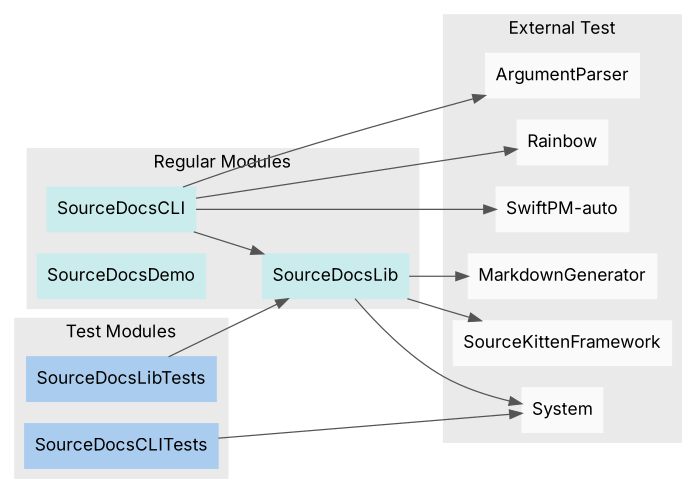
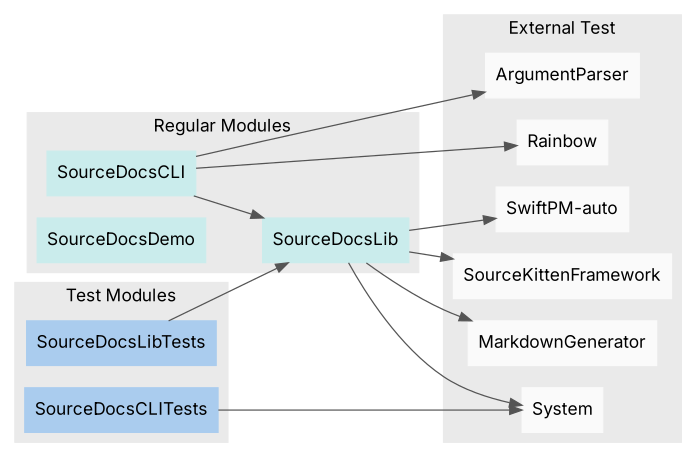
(340, 209) -> (452, 224)
